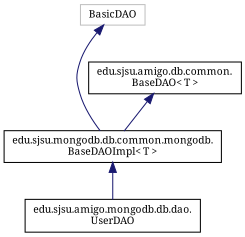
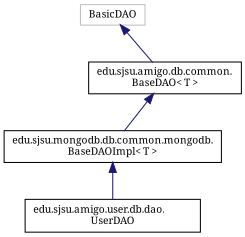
(77, 82) -> (140, 47)
(113, 216) -> (113, 216)
